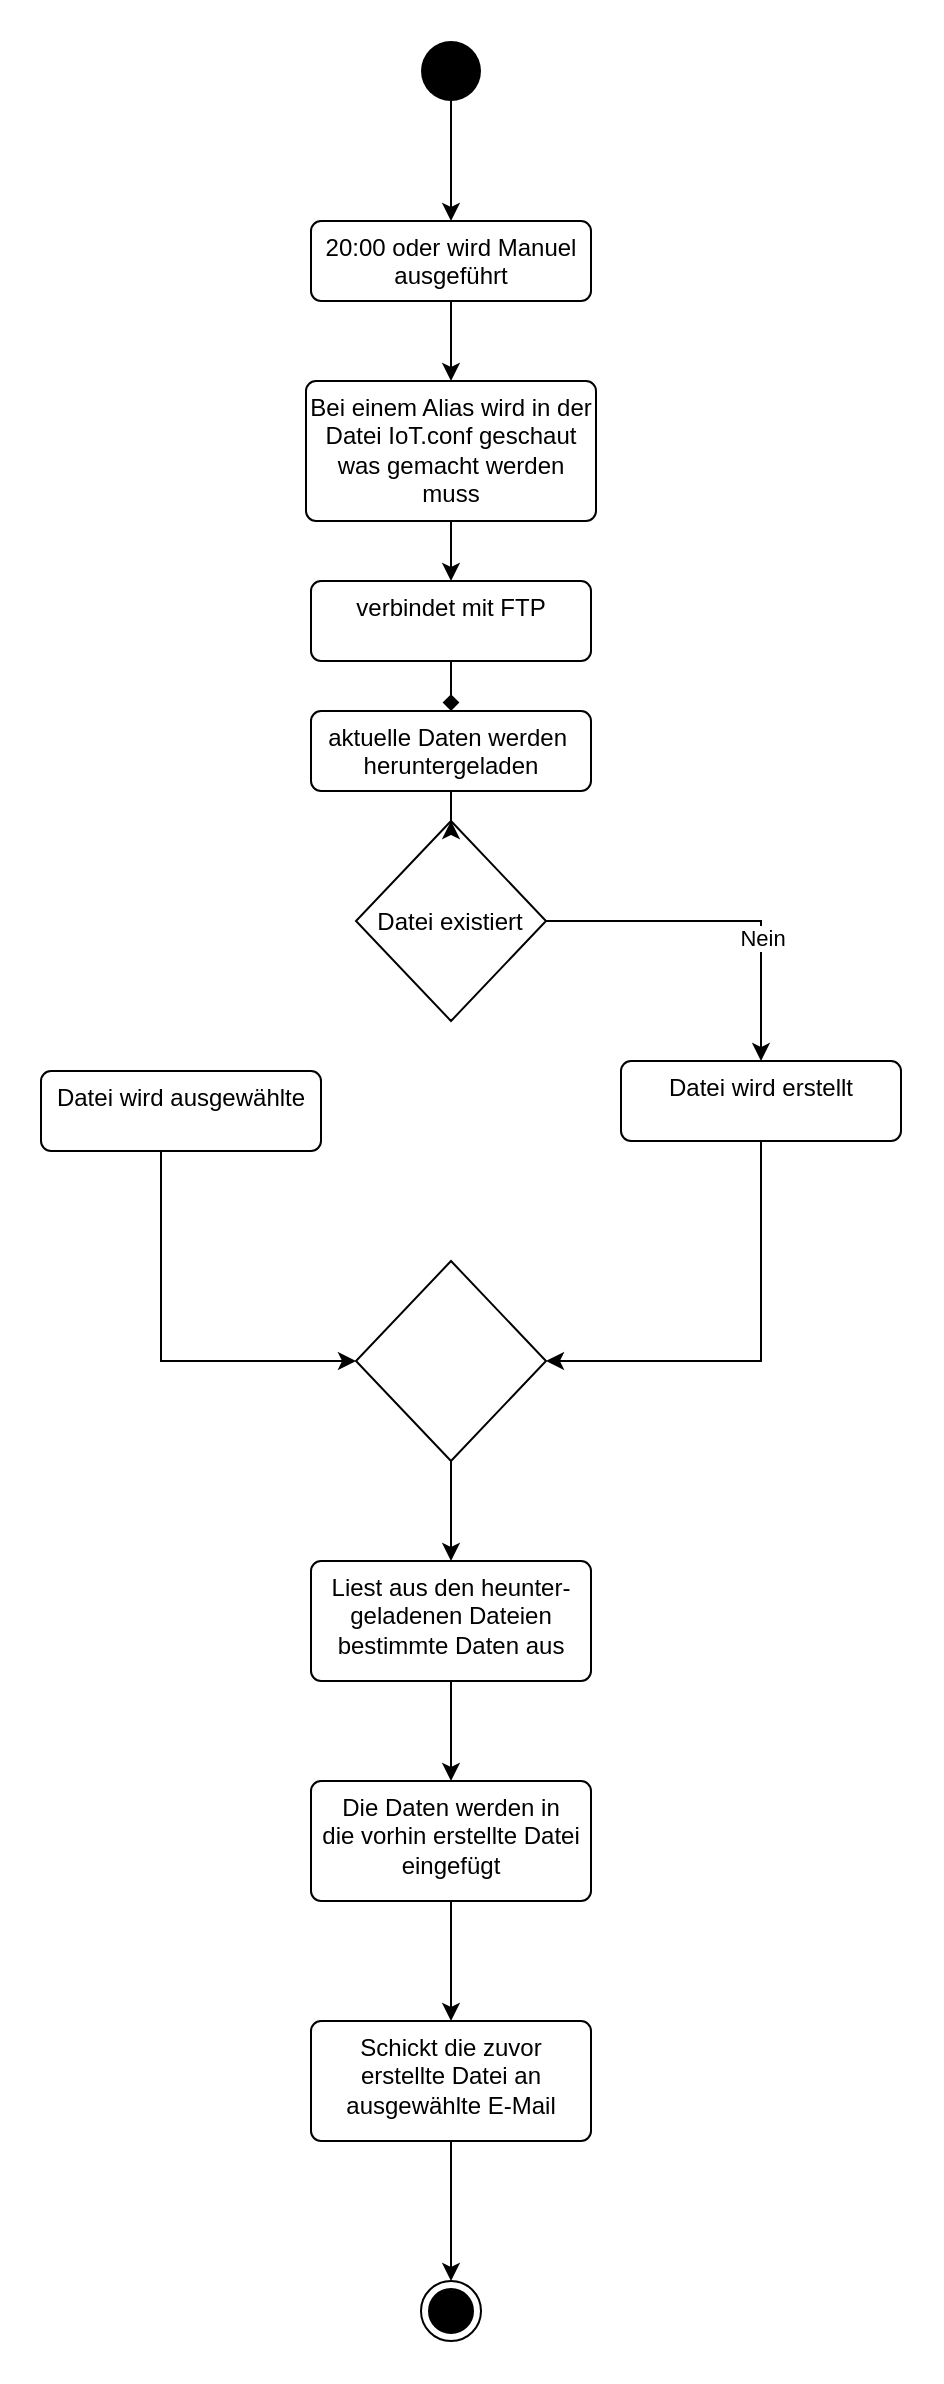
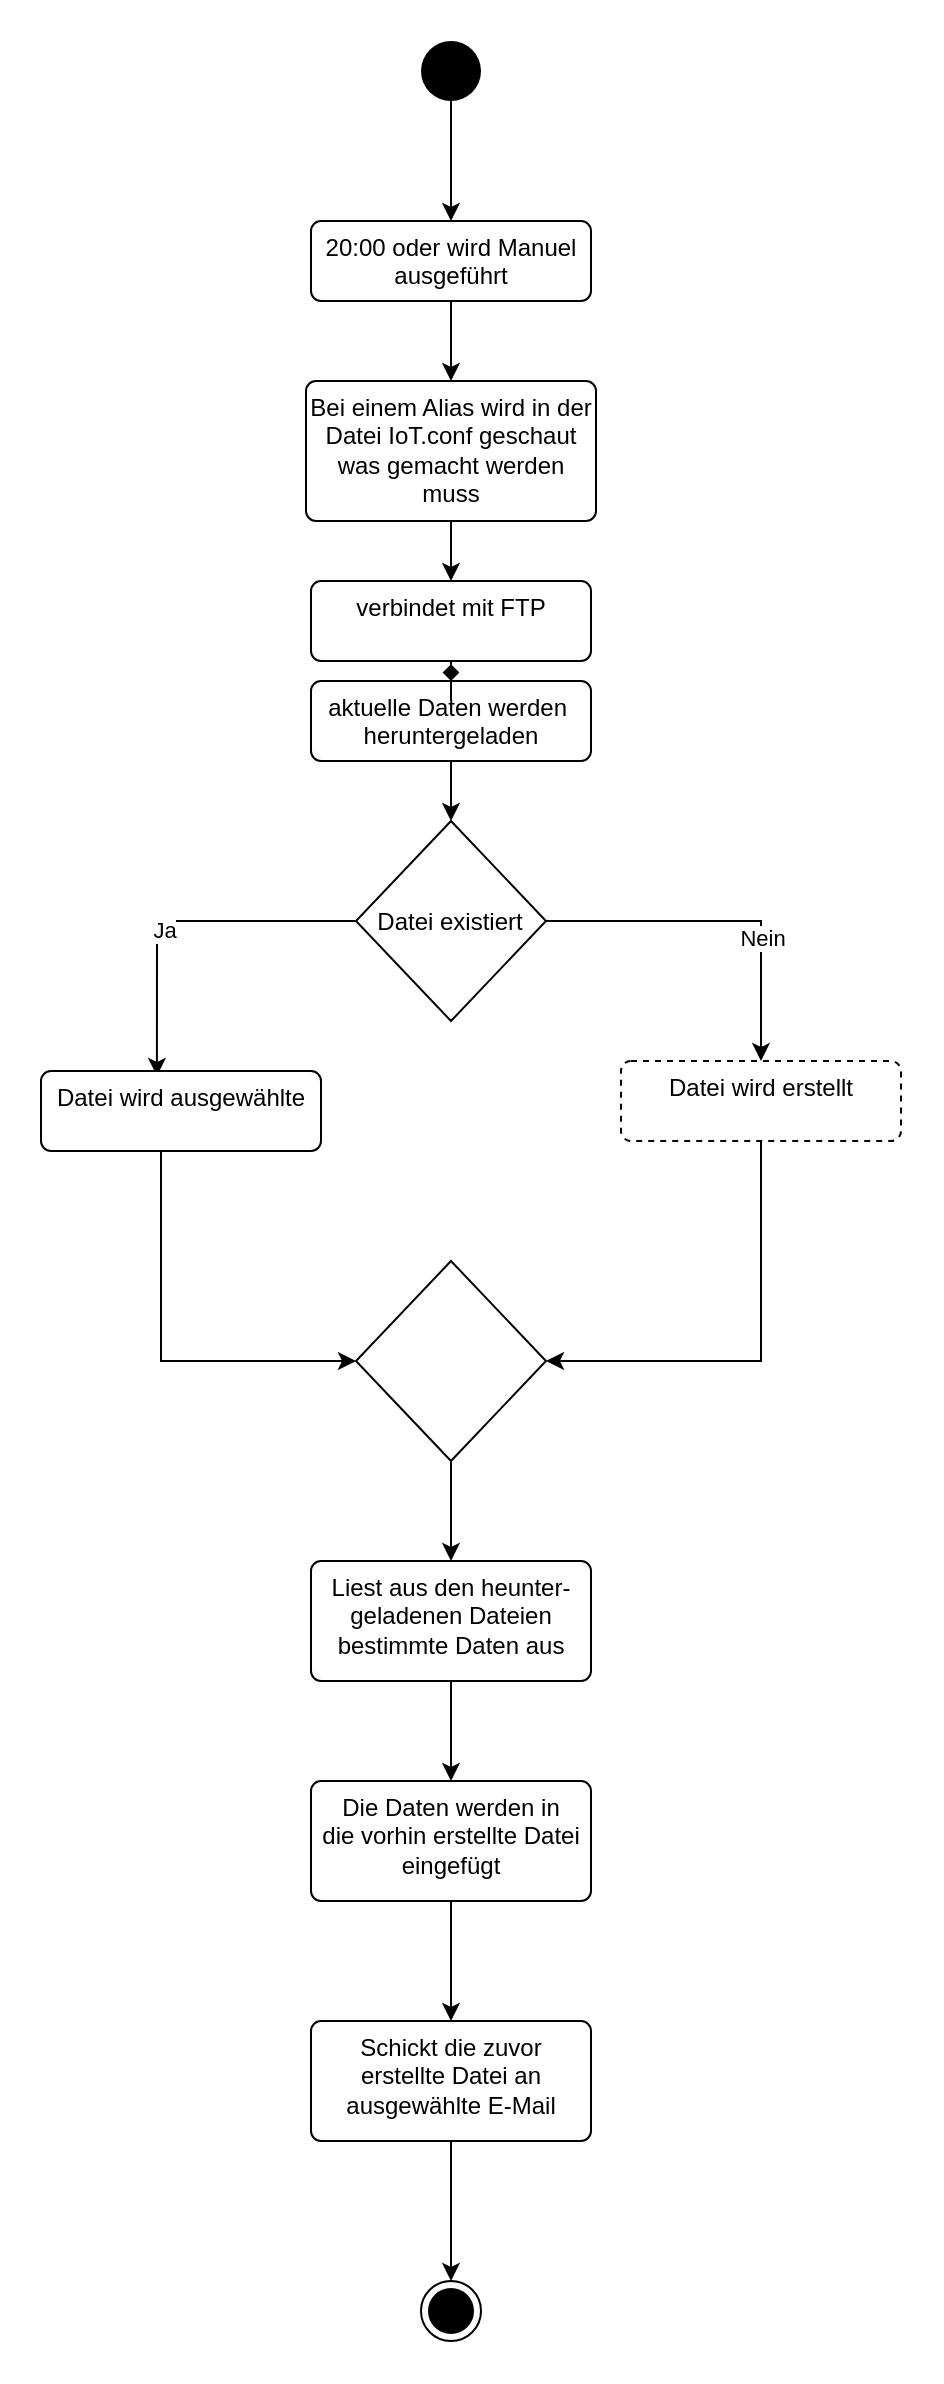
(451, 751) -> (451, 721)
none -> (265, 921)
(761, 1101) -> (761, 1101)
